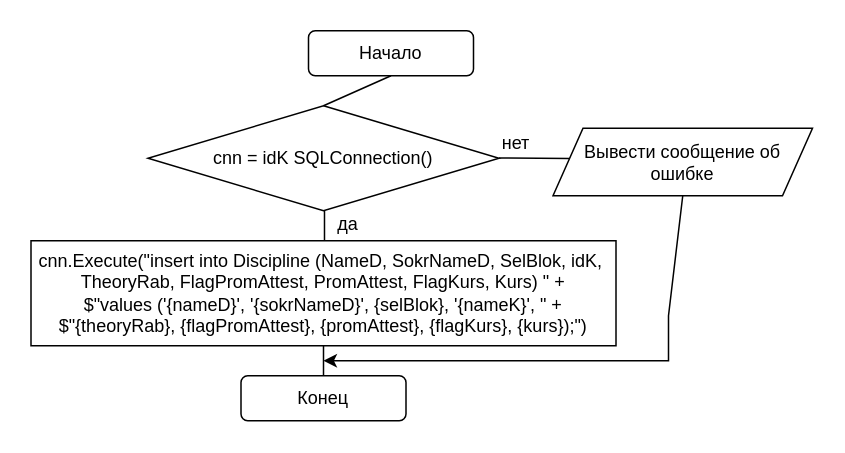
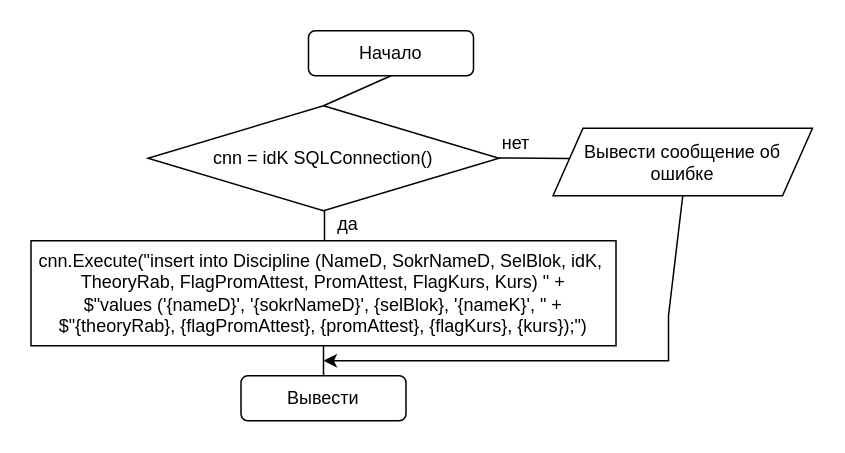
(323, 398) -> (323, 398)
